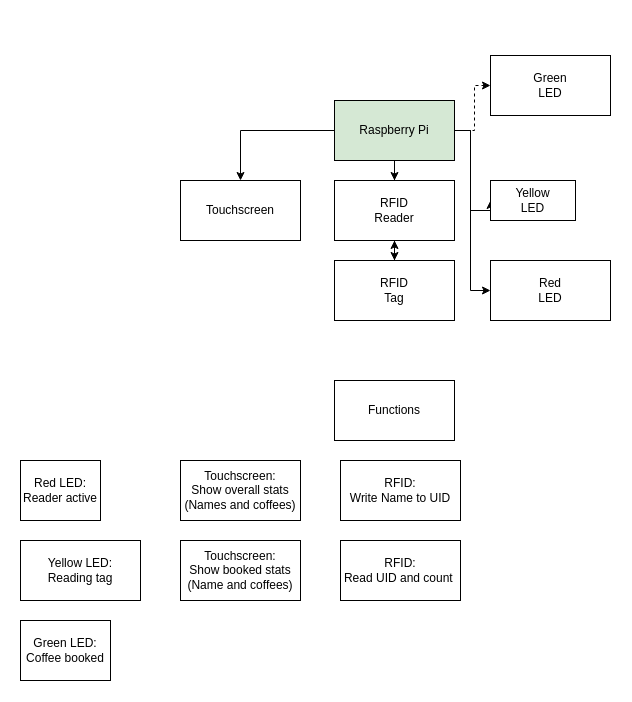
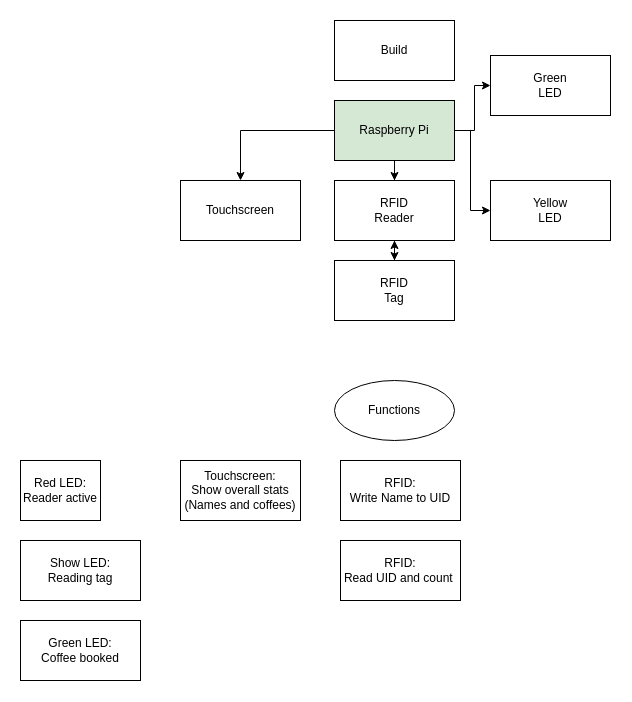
none -> (395, 51)
(475, 106) -> (475, 106)
(533, 201) -> (551, 211)
(471, 258) -> none
(551, 291) -> none
(395, 411) -> (395, 411)
(81, 571) -> (81, 571)
(241, 571) -> none
(66, 651) -> (81, 651)
